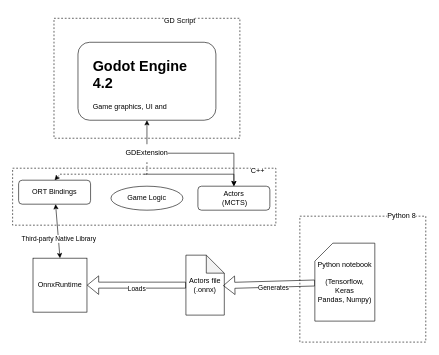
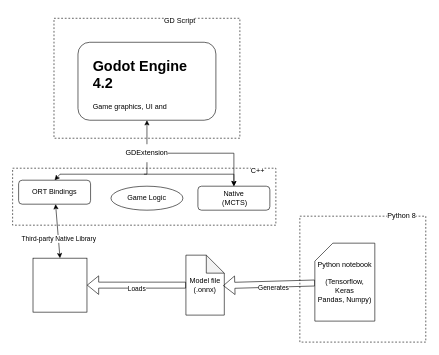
(108, 174) -> (108, 174)
(234, 198) -> (234, 198)
(60, 285) -> none
(205, 285) -> (205, 285)
